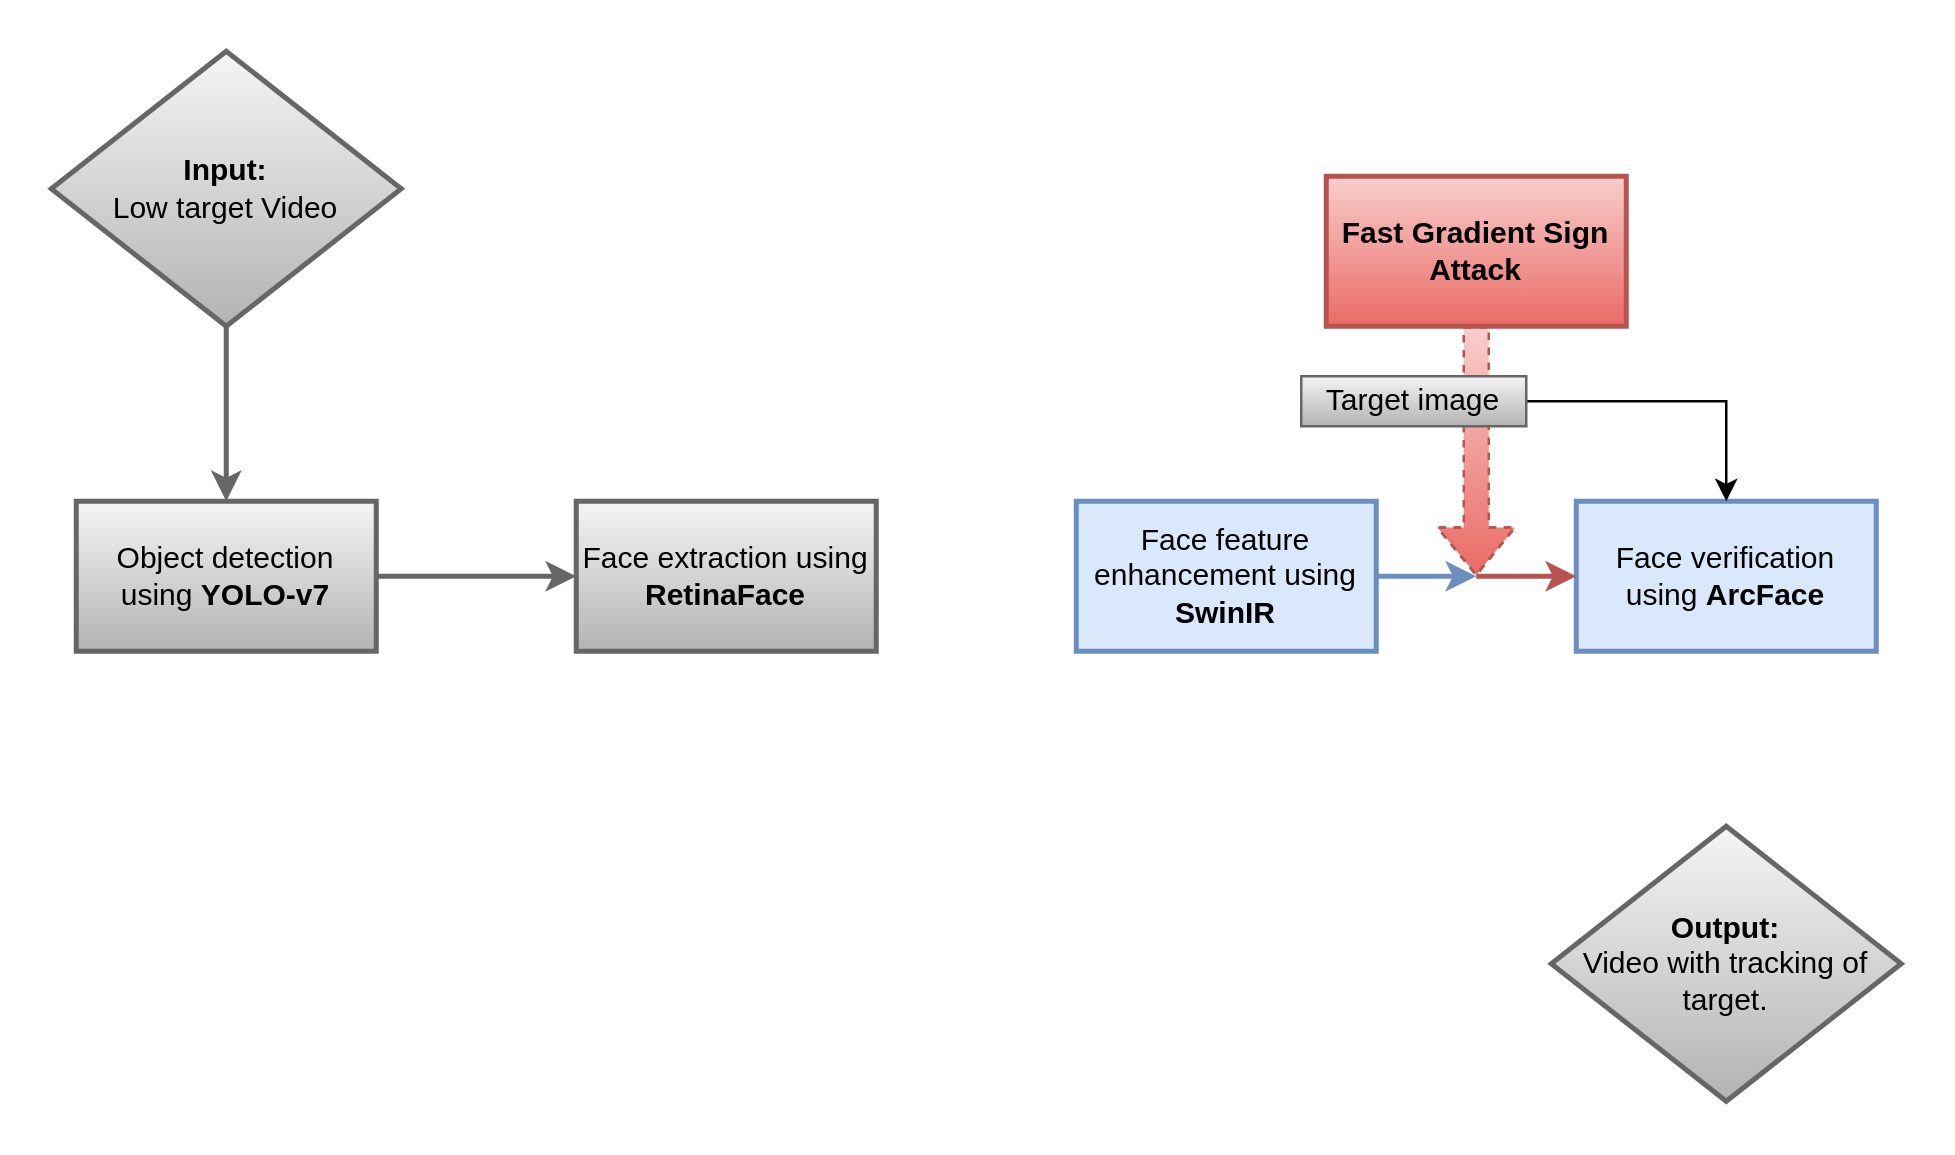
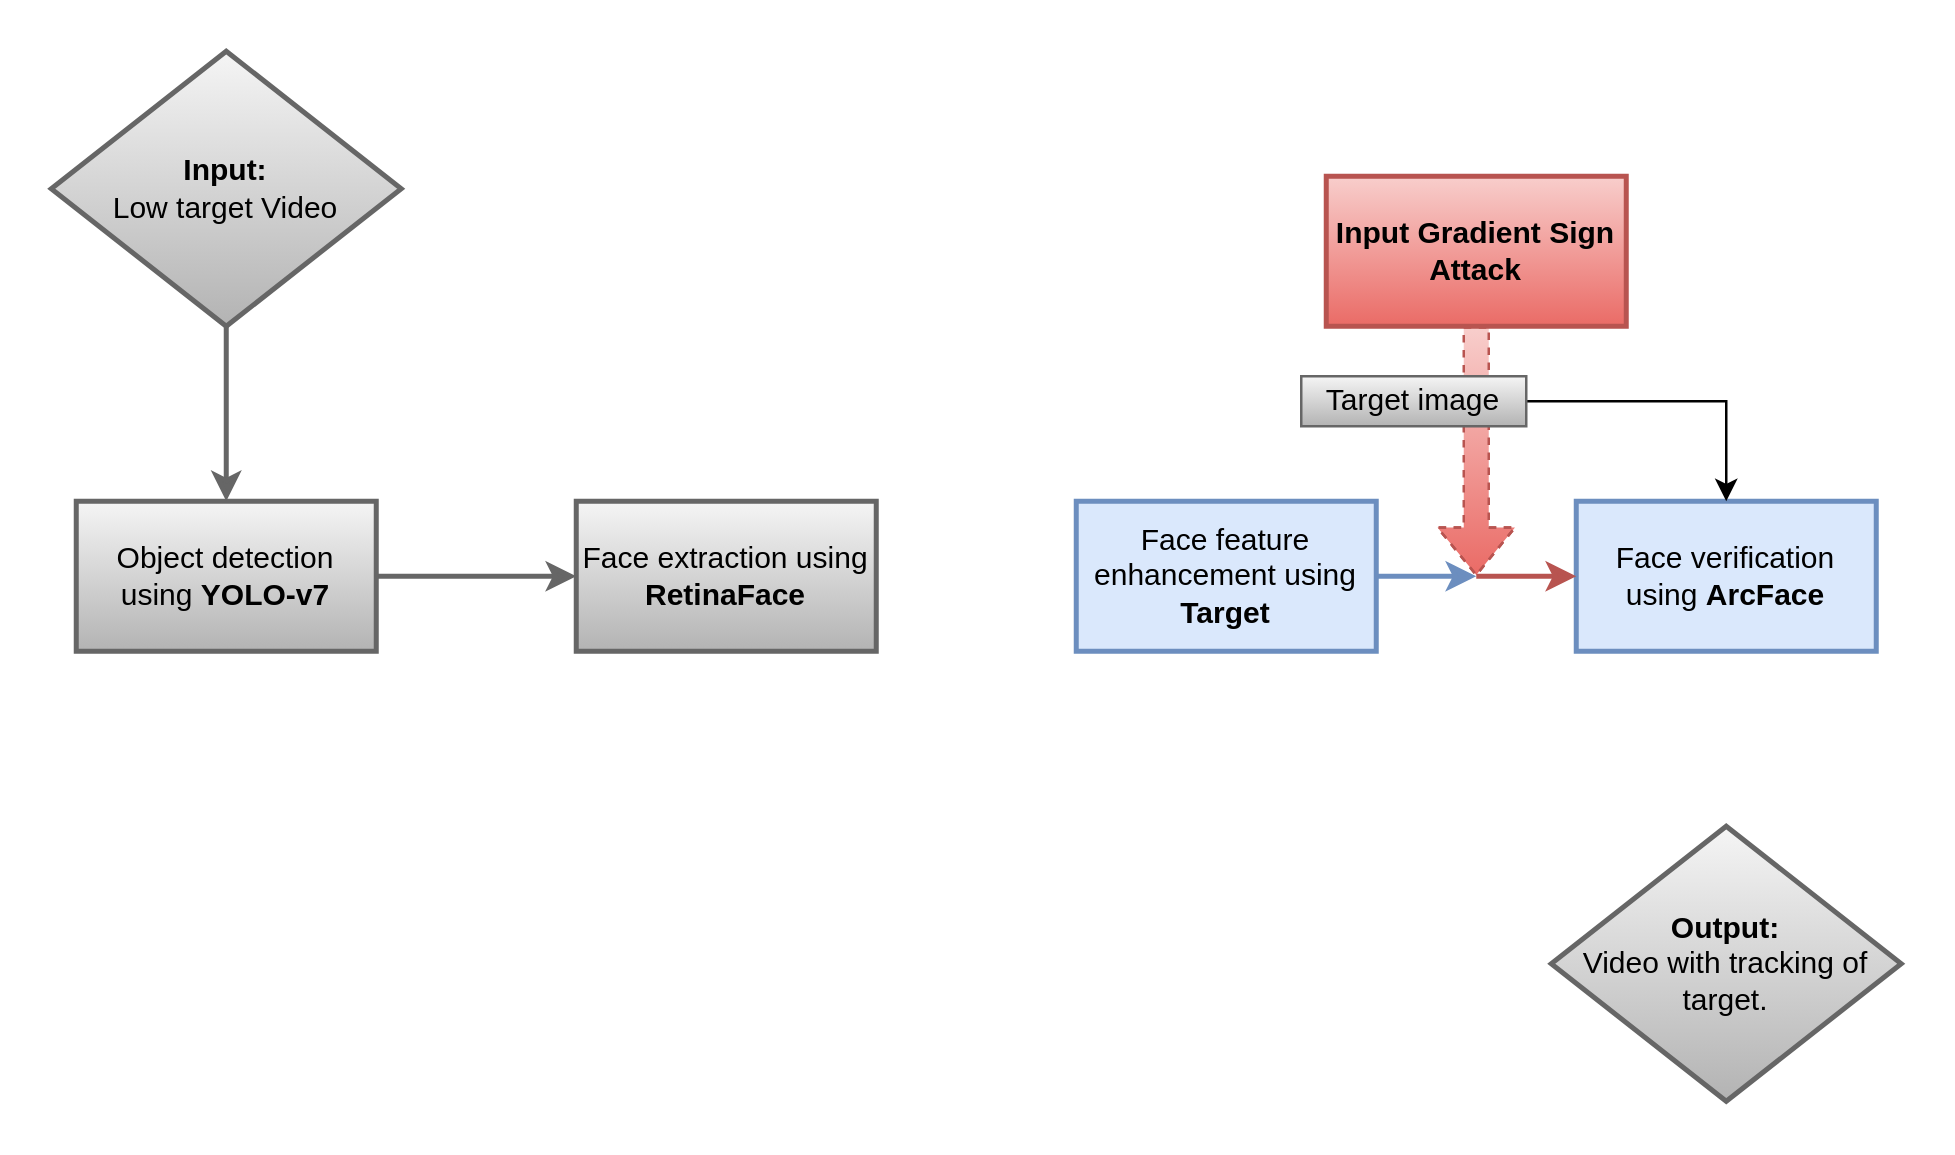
(1476, 251) -> (1476, 251)
(1226, 576) -> (1226, 576)
